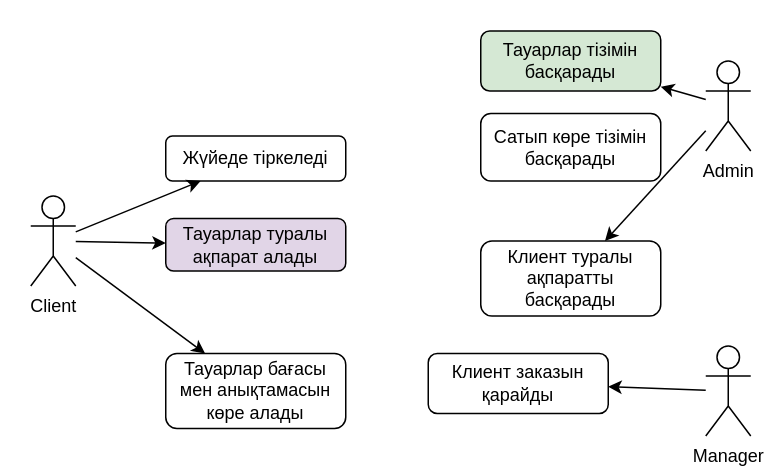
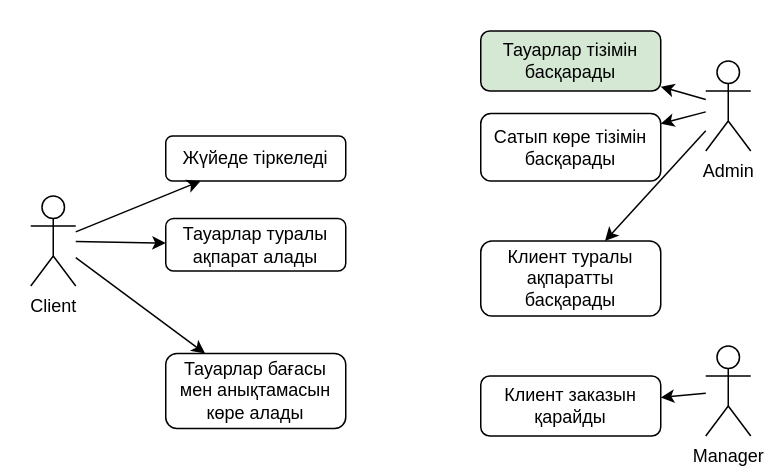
none -> (688, 116)
(256, 245) -> (256, 245)
(518, 383) -> (571, 406)
